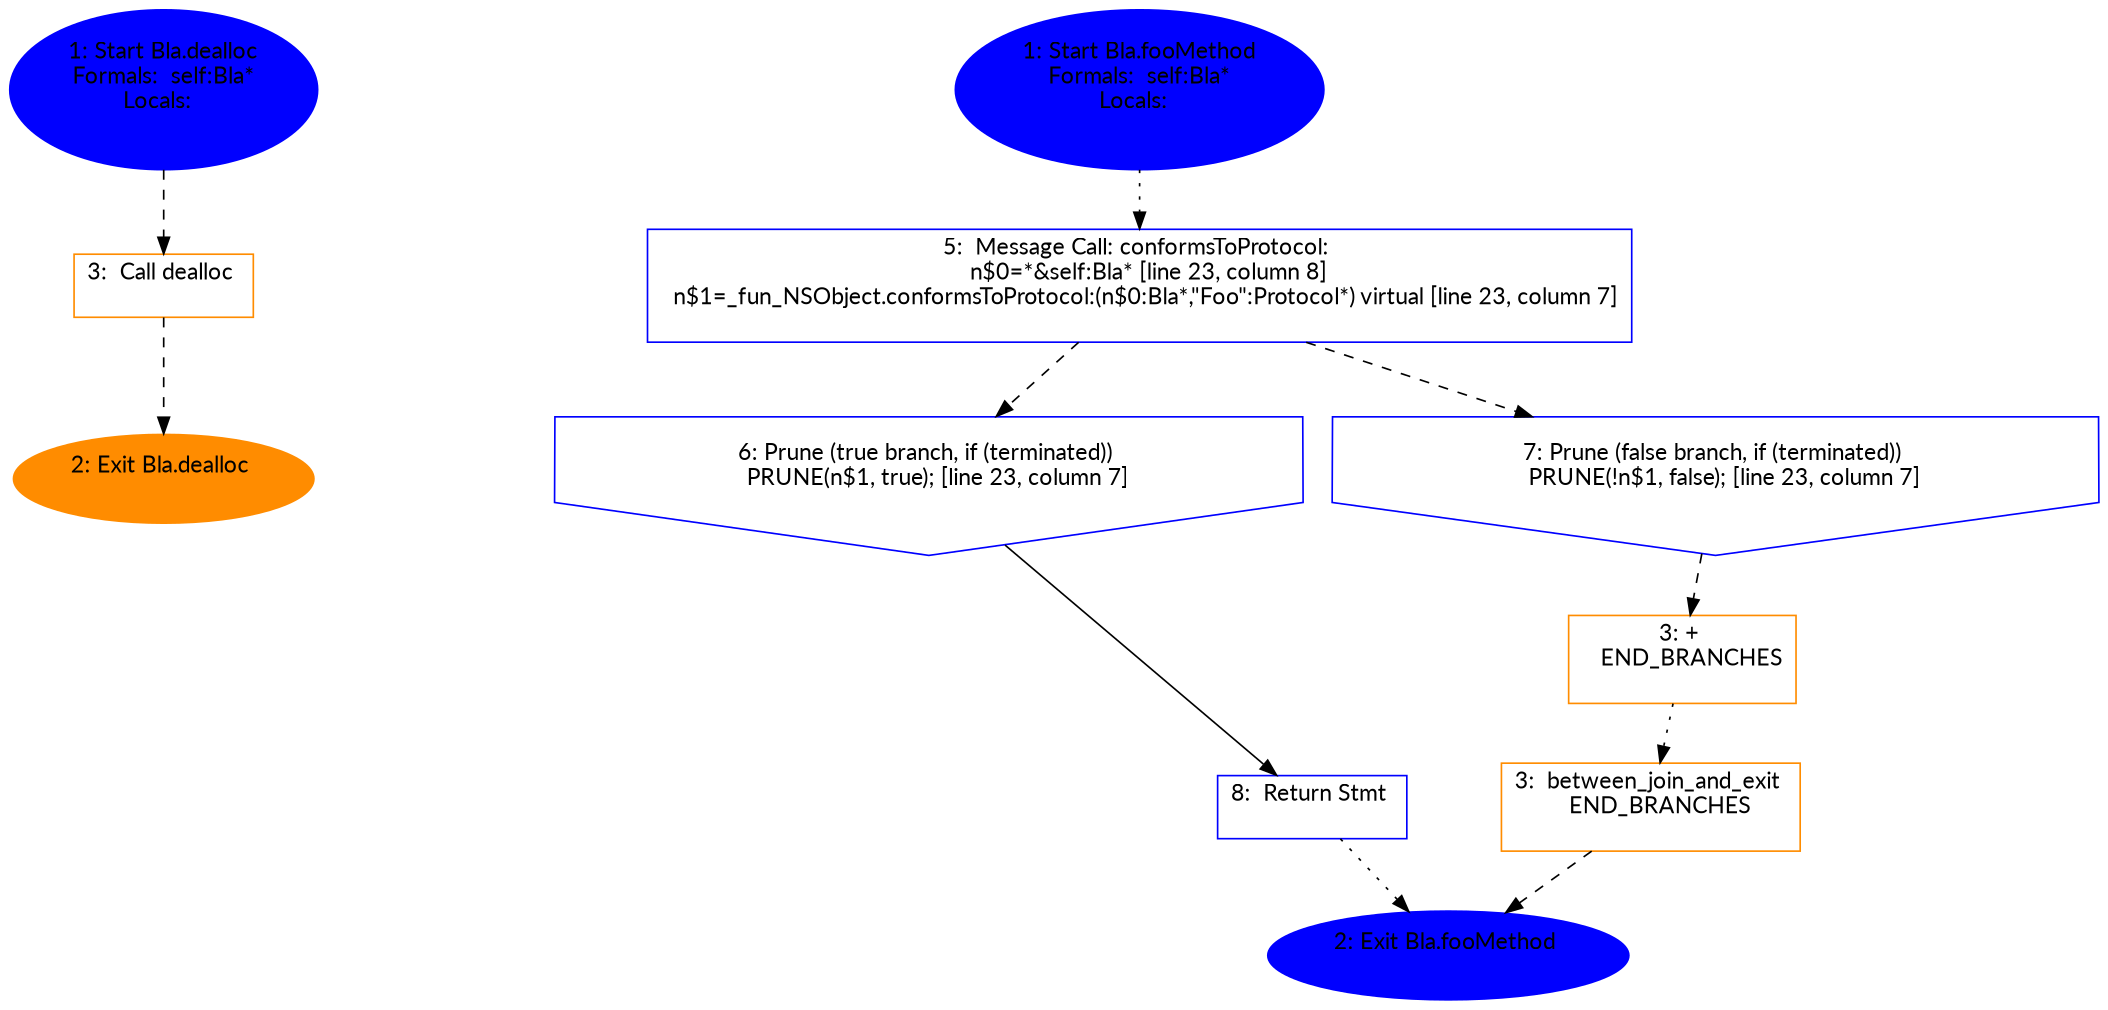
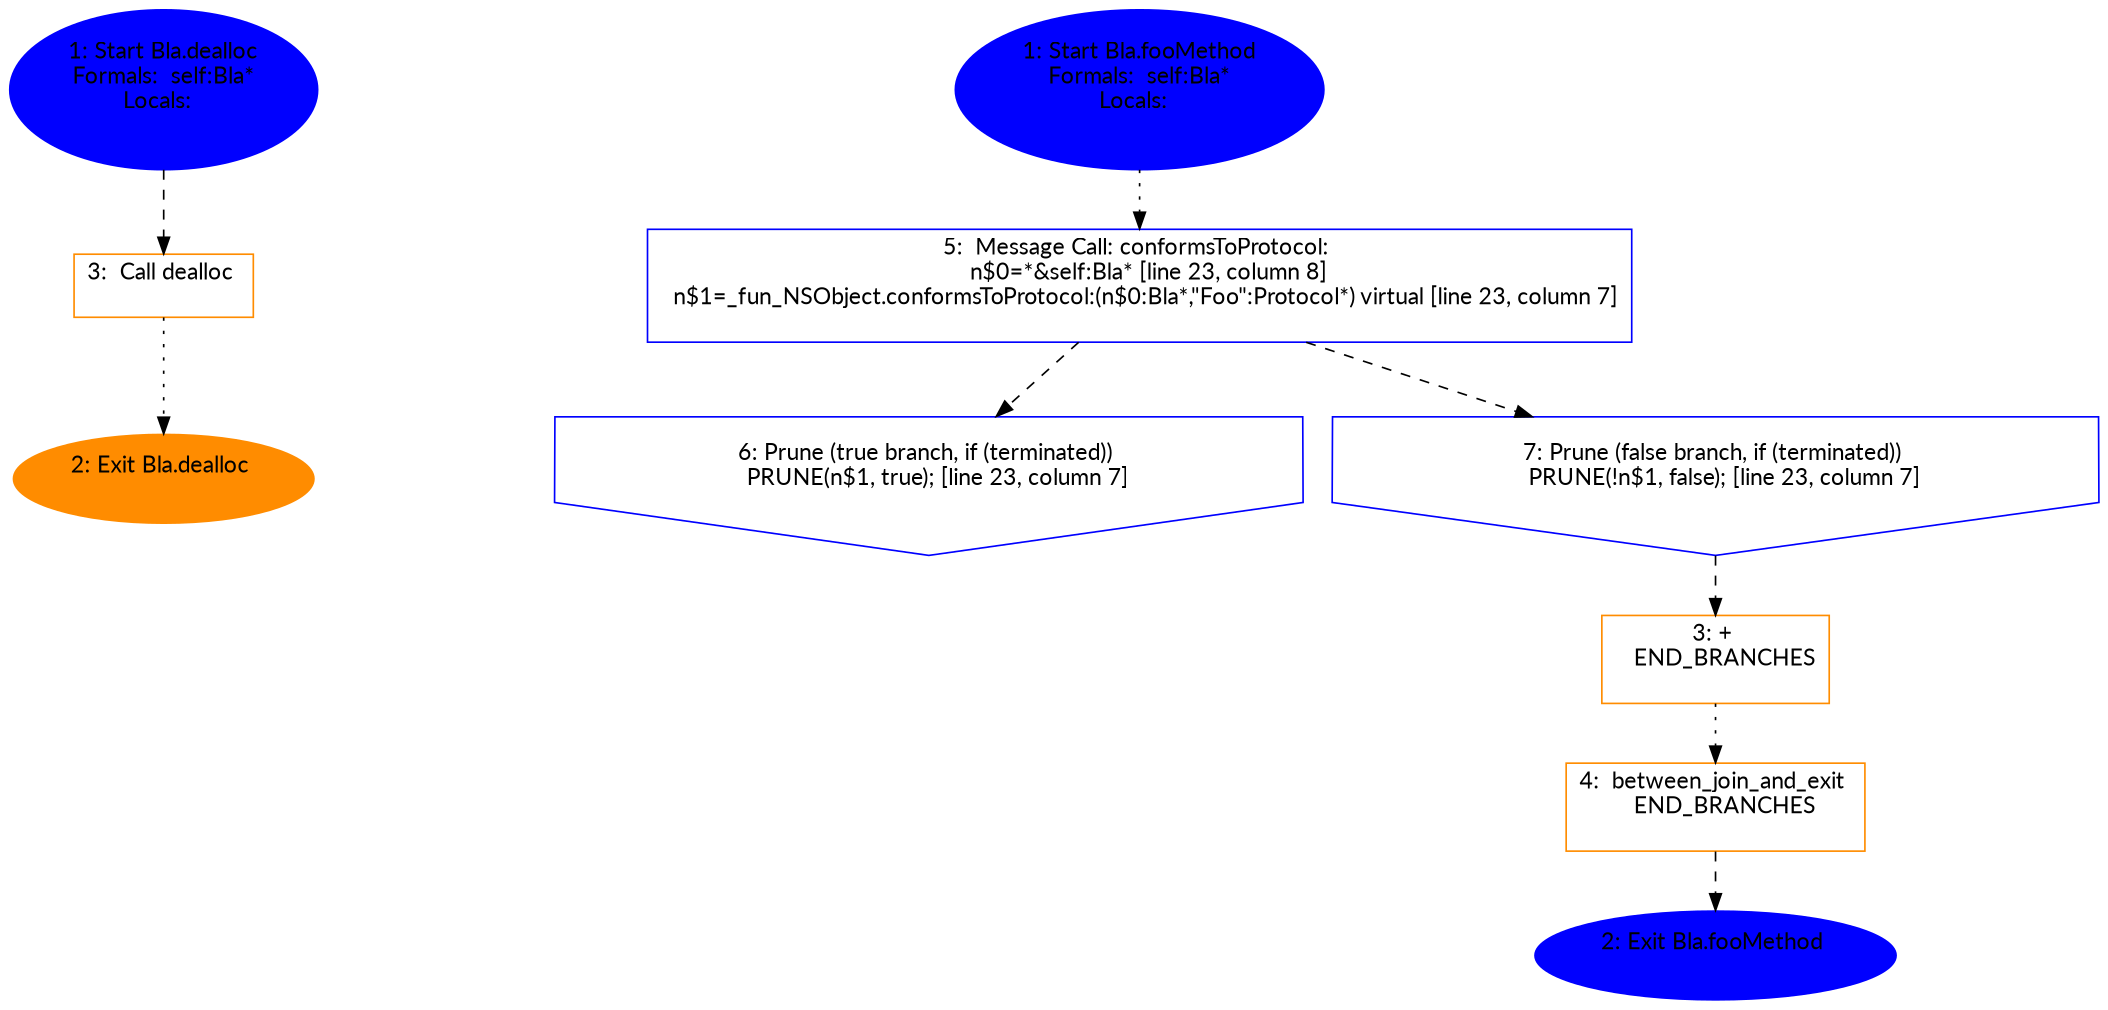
(164, 367) -> (164, 367)
(1312, 807) -> none
(1651, 807) -> (1715, 807)
